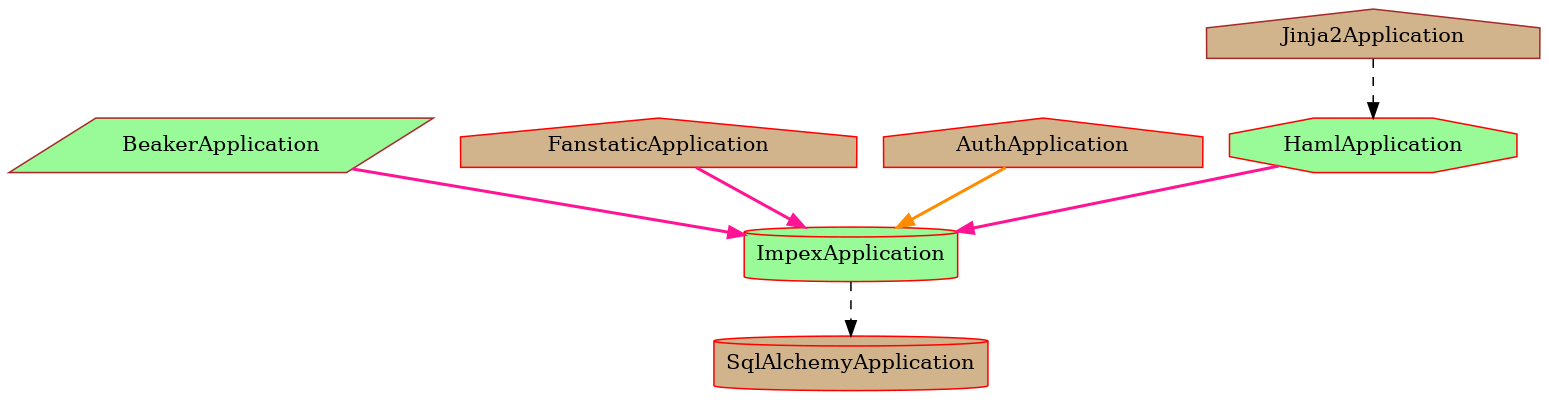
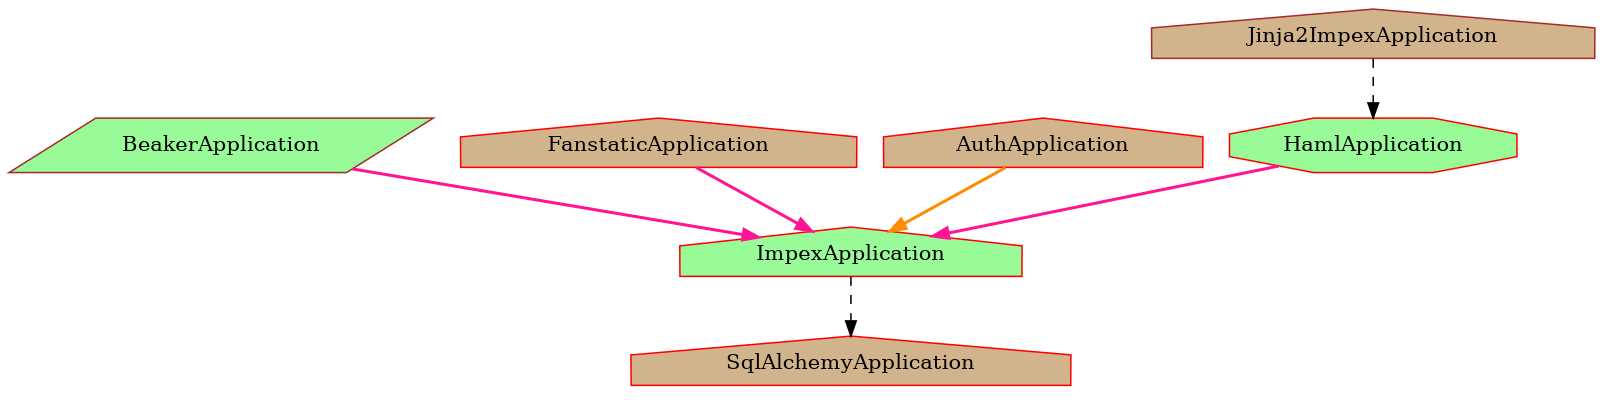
(1373, 36) -> (1373, 36)
(851, 254) -> (851, 254)
(851, 363) -> (851, 363)
